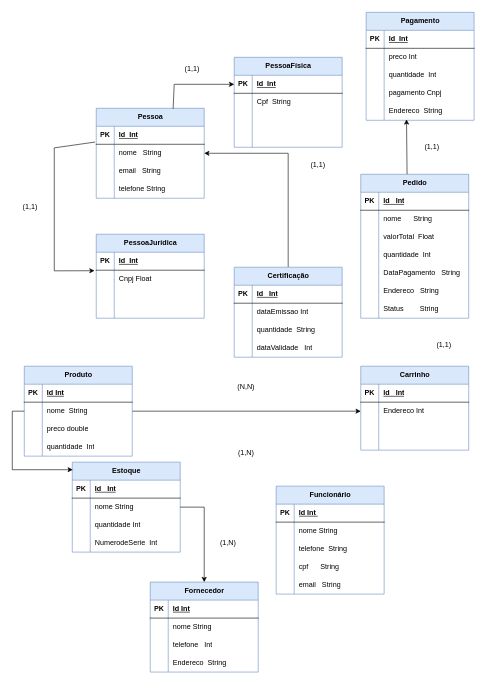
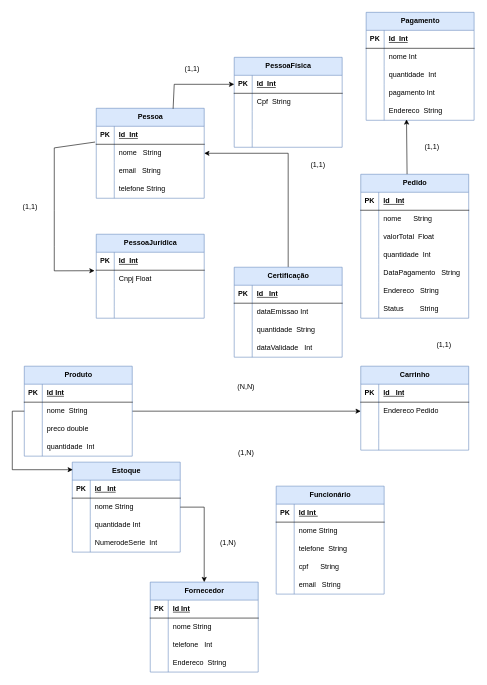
(406, 57) -> (404, 57)
(416, 93) -> (414, 93)
(407, 411) -> (412, 411)
